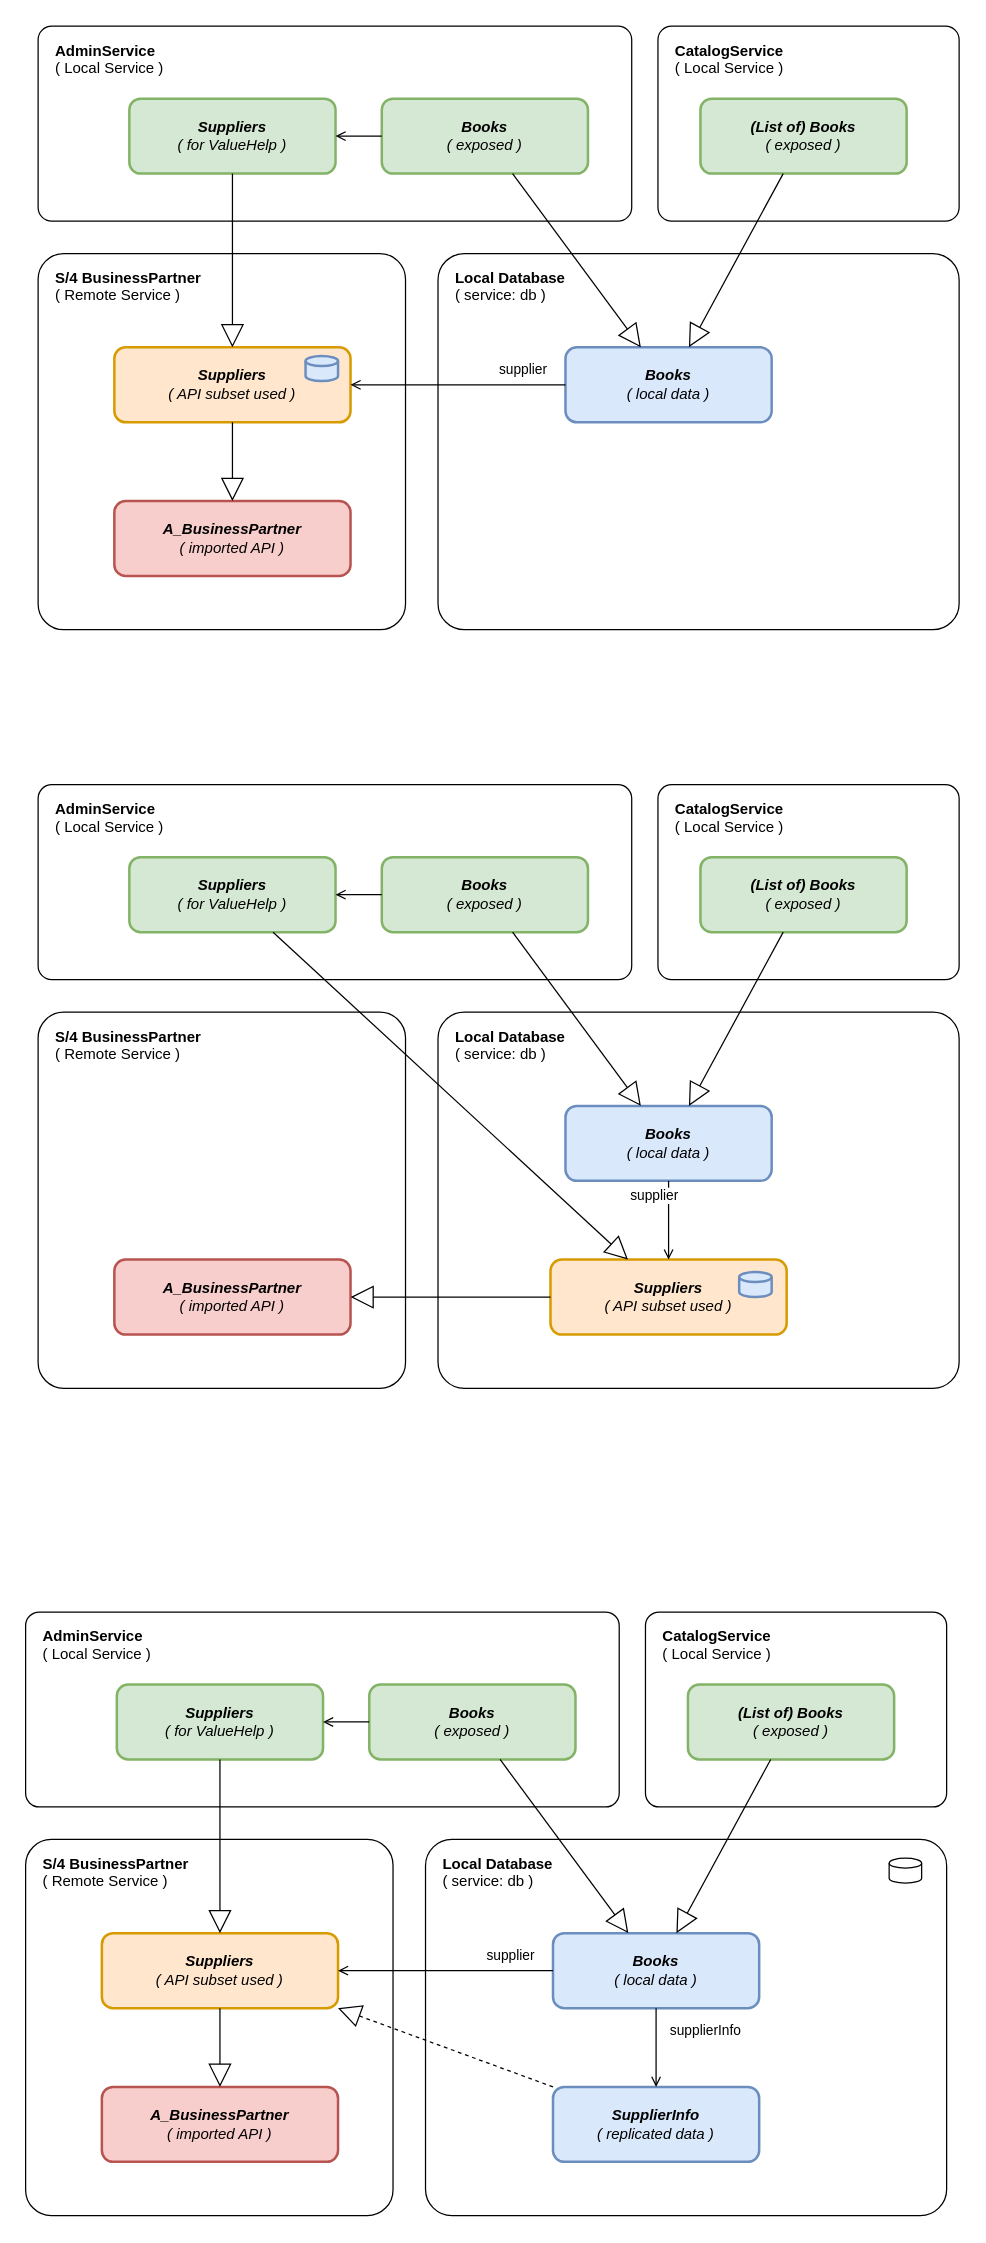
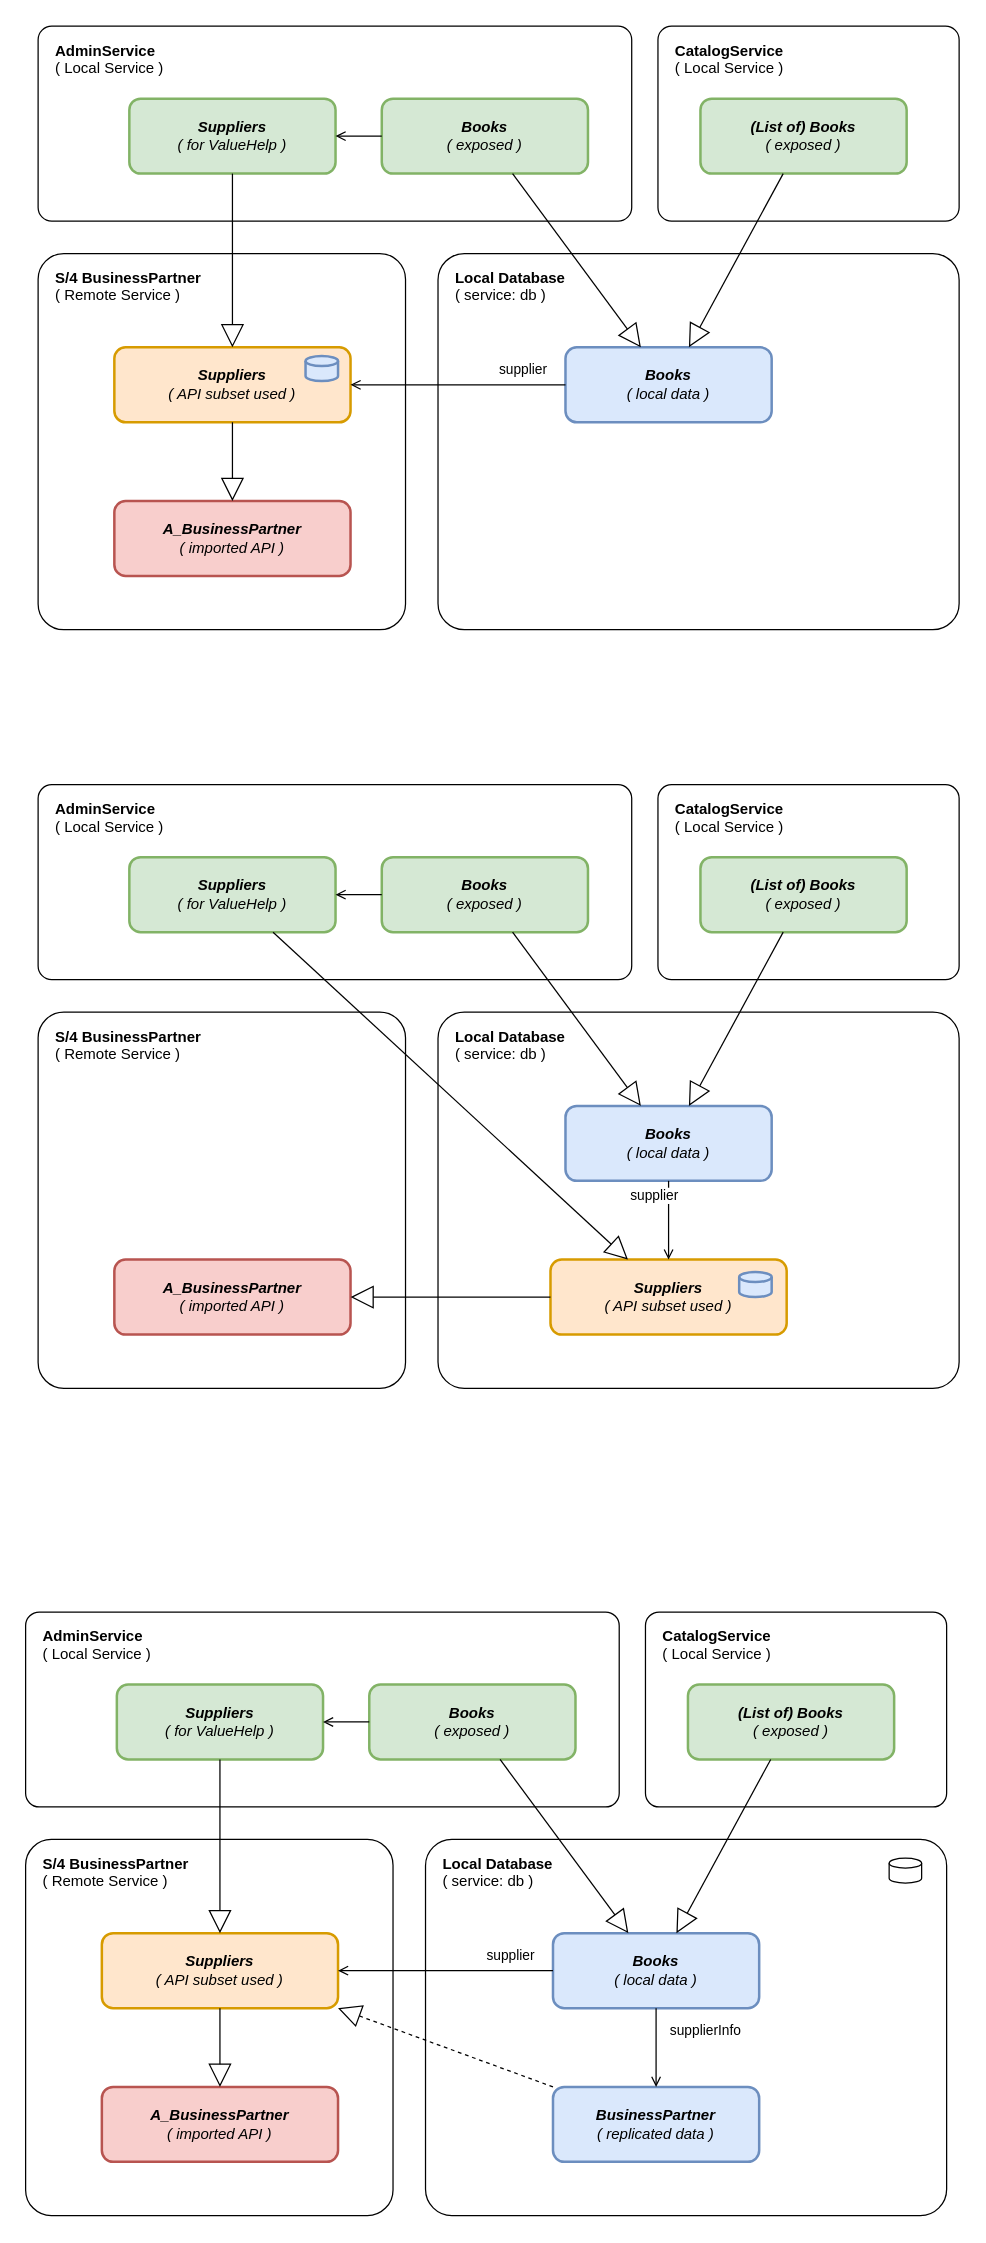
(656, 2124) -> (656, 2124)
